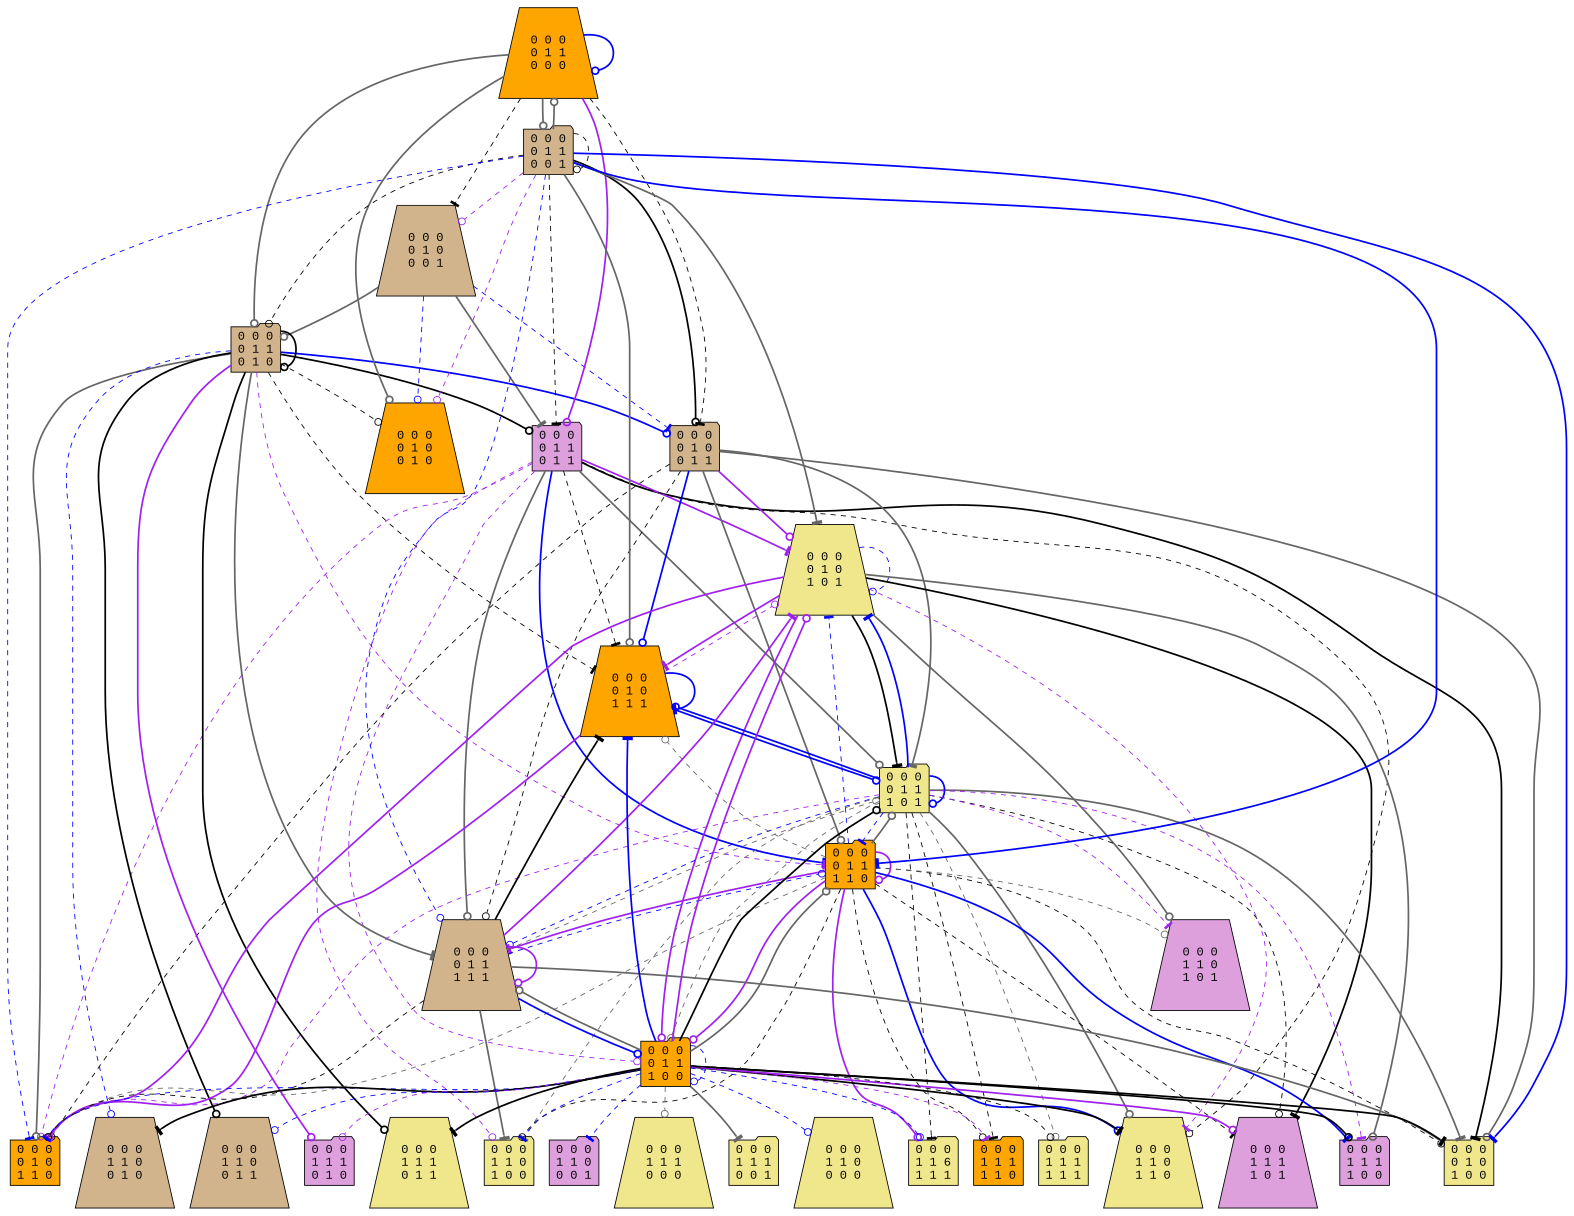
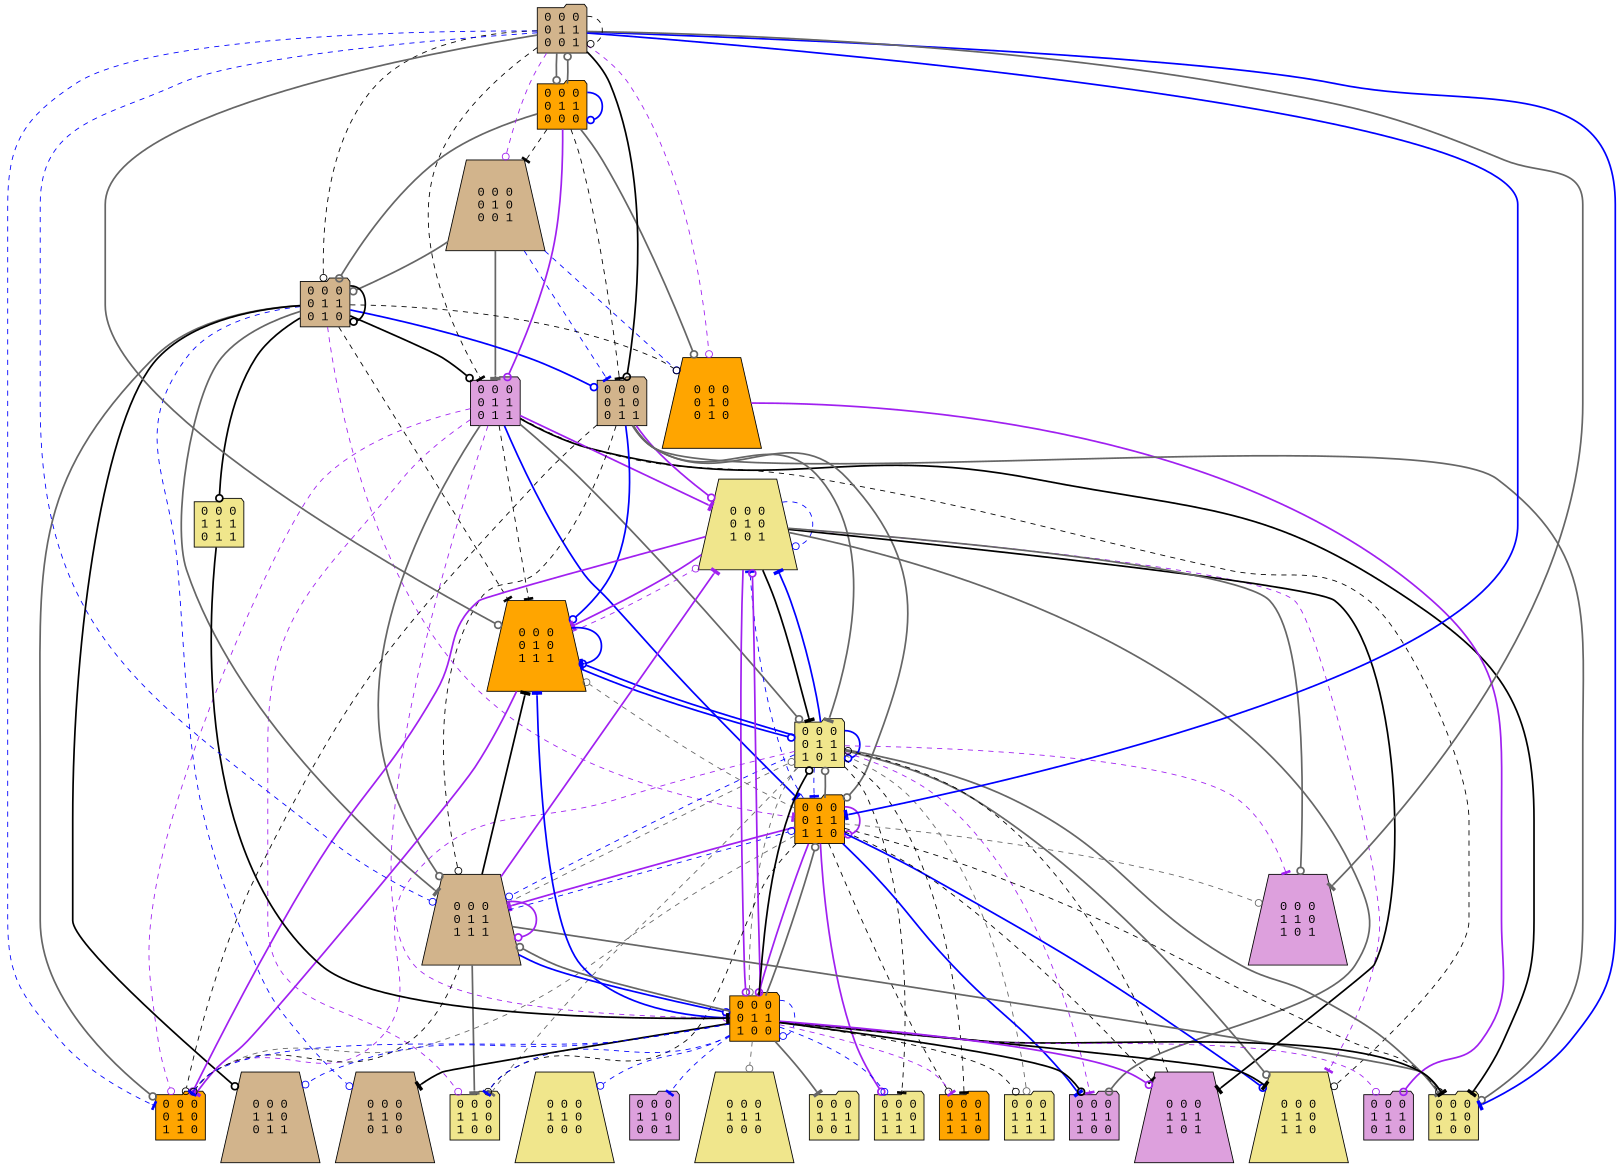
(548, 53) -> (562, 107)
(742, 304) -> (1468, 145)
(143, 754) -> (1366, 552)
(1192, 876) -> (1050, 869)
(540, 1092) -> (310, 952)
(419, 1163) -> (219, 524)
(933, 1163) -> (899, 1117)
